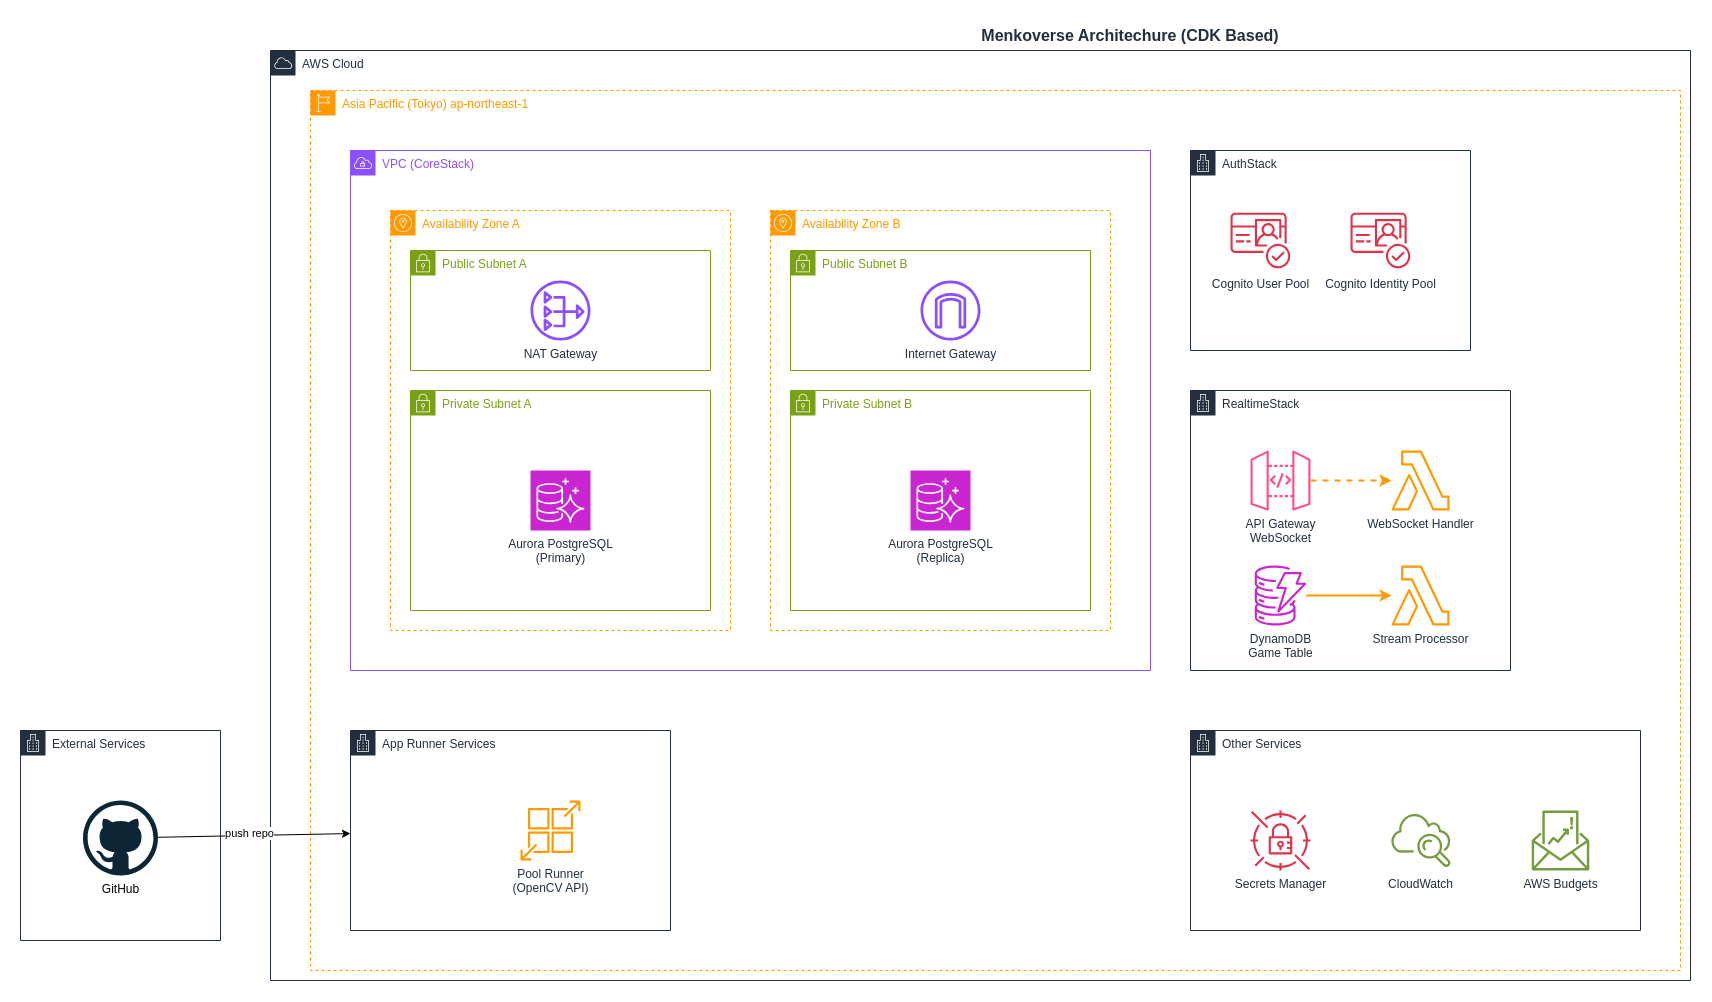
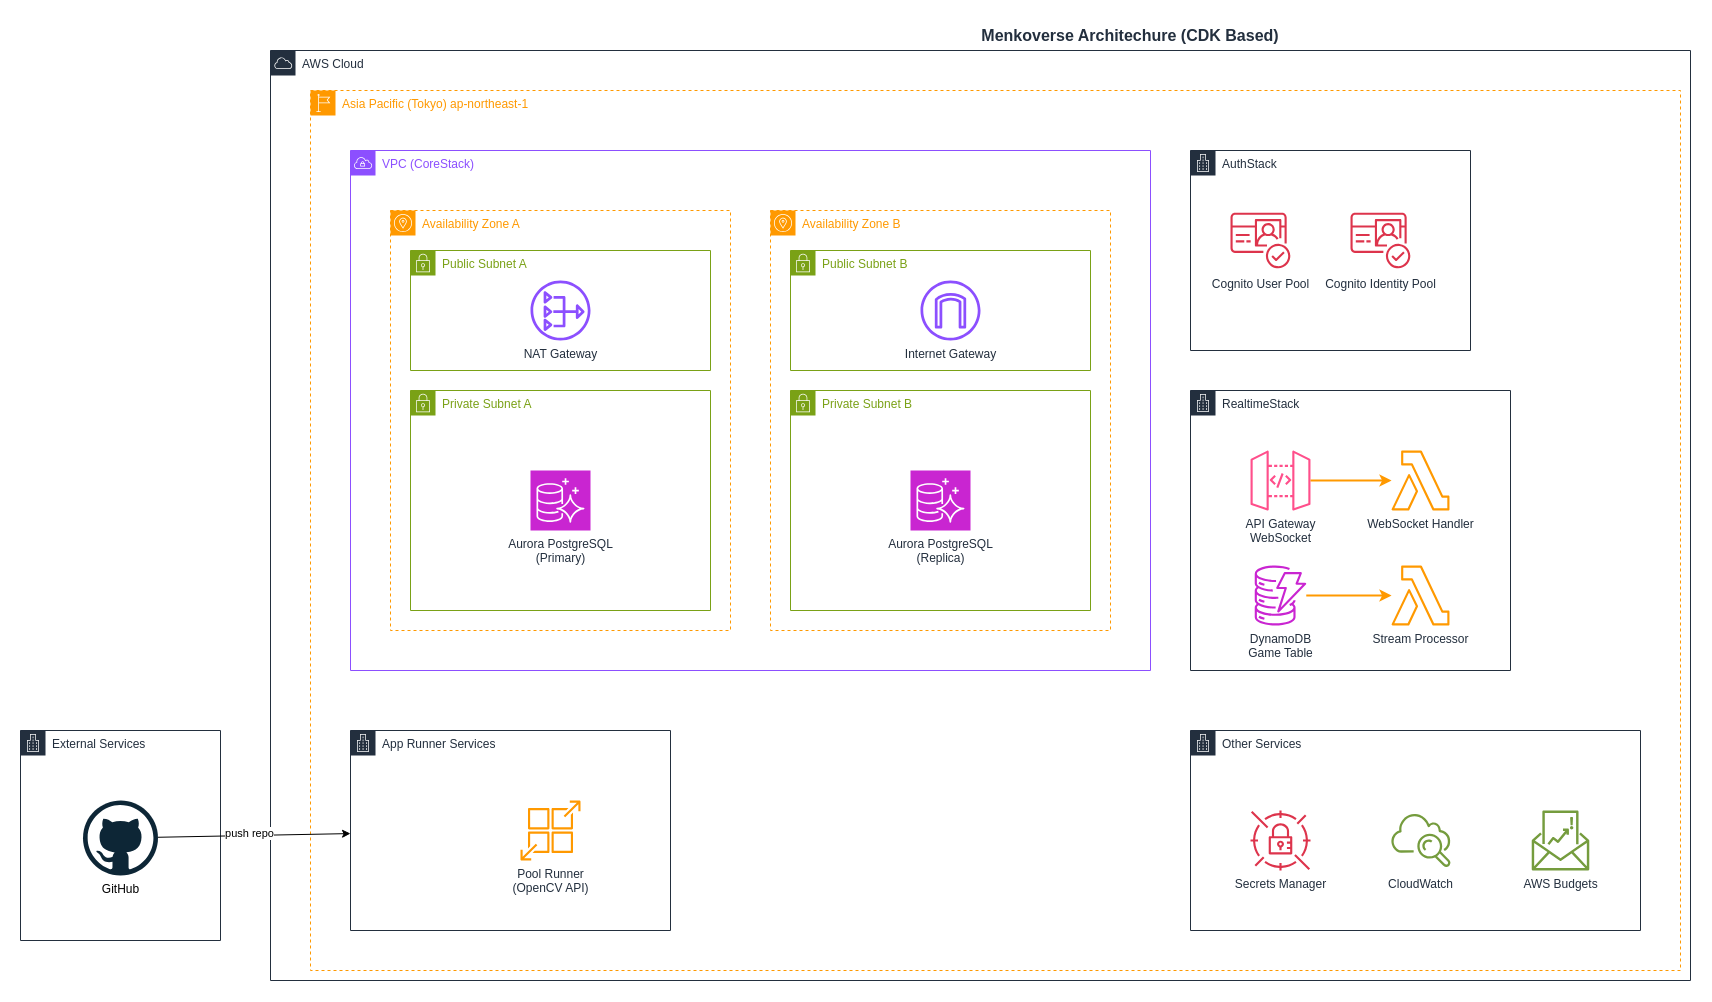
(1347, 481) -> (1347, 481)
